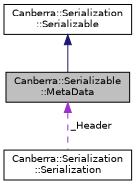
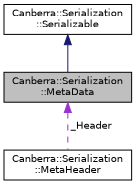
(68, 87) -> (68, 87)
(68, 165) -> (68, 165)
